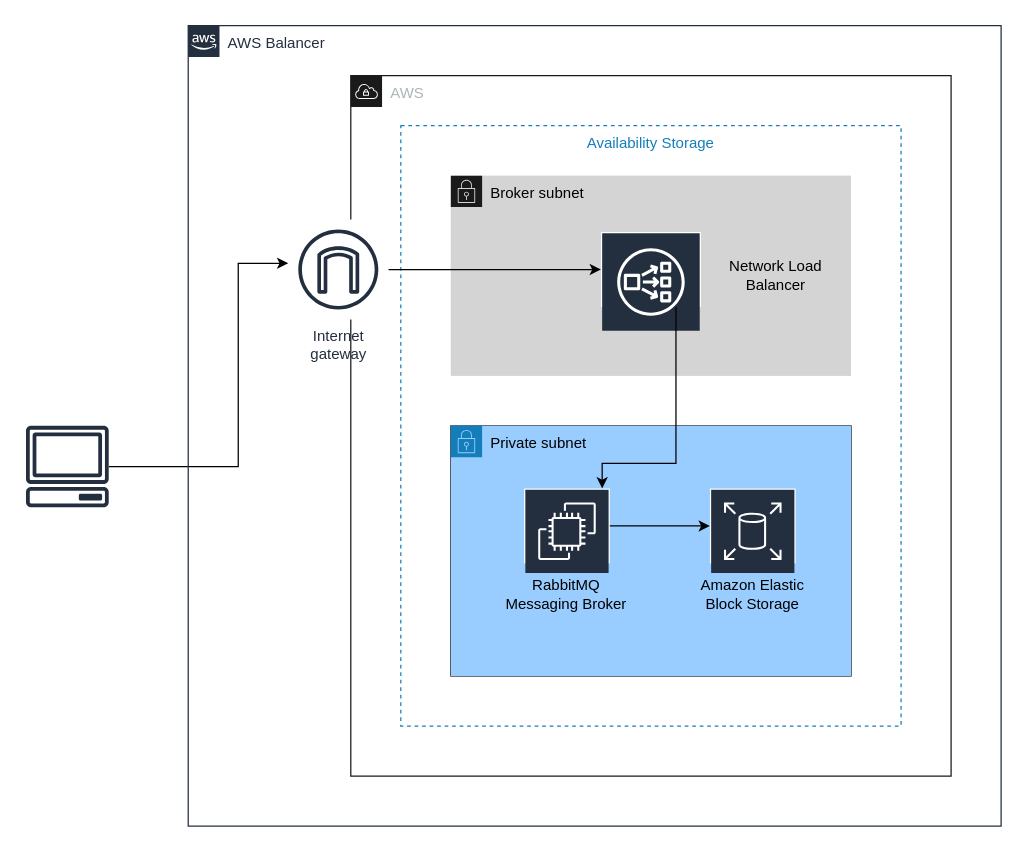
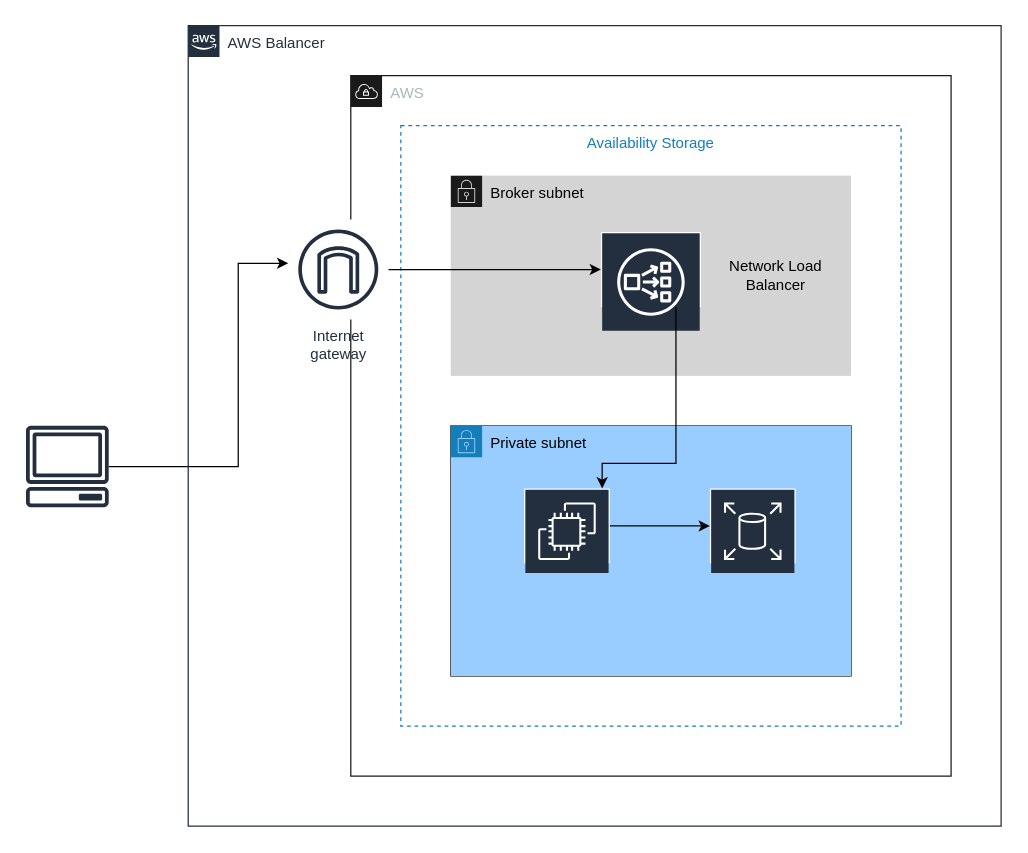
(567, 594) -> none
(752, 594) -> none
